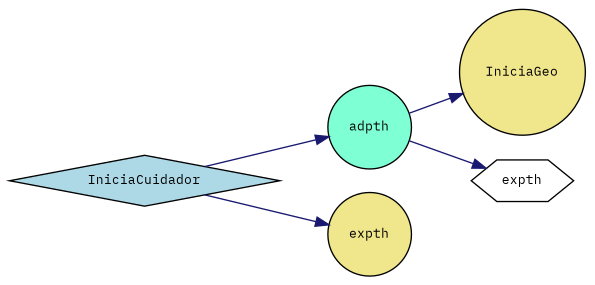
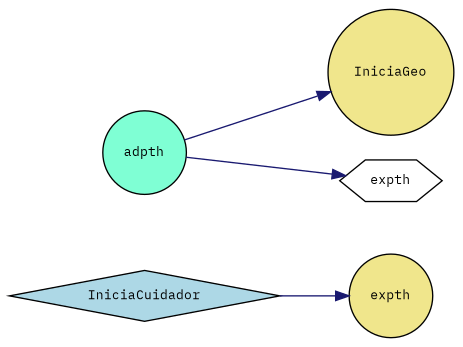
(260, 153) -> none
